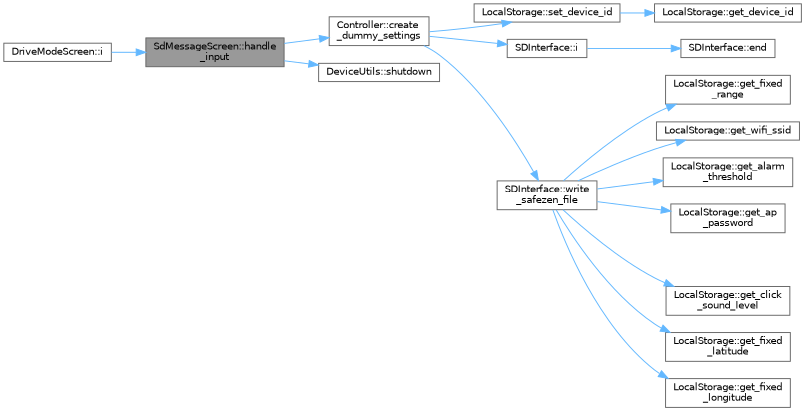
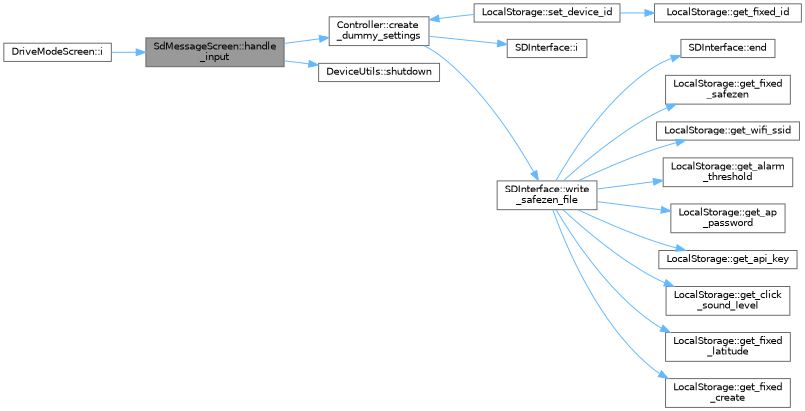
(728, 13) -> (728, 13)
(466, 28) -> (456, 16)
(629, 48) -> (605, 111)
(728, 90) -> (728, 90)
none -> (728, 260)
(728, 393) -> (728, 393)
